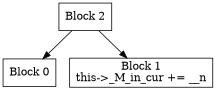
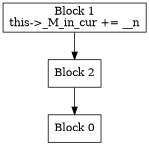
(110, 42) -> (75, 42)
